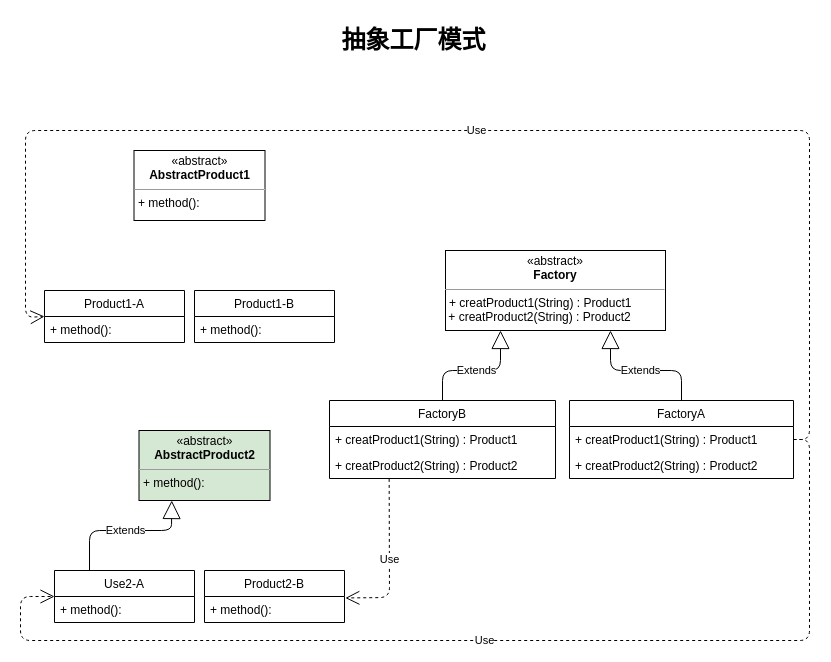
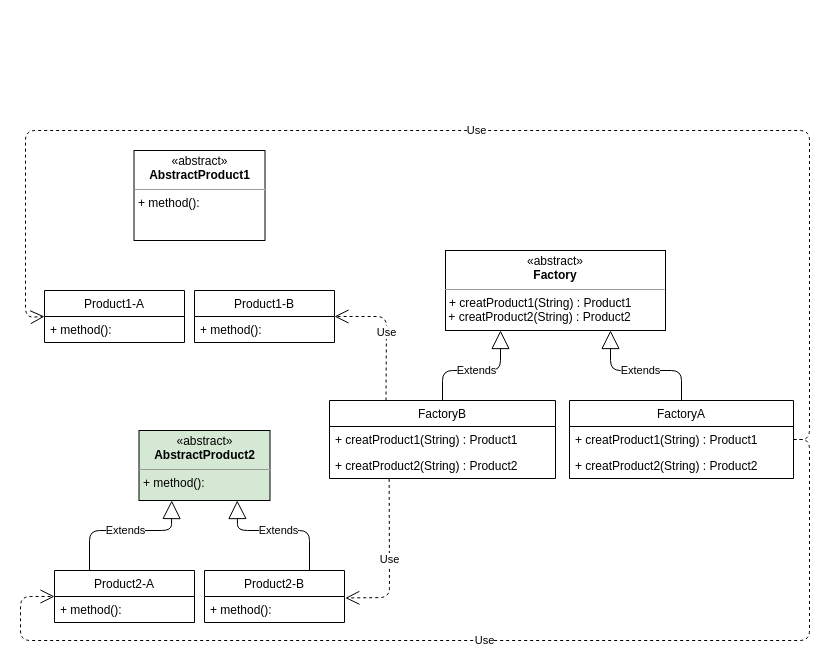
(414, 41) -> none
(200, 186) -> (200, 196)
none -> (386, 339)
none -> (286, 531)
(124, 584) -> (124, 584)
